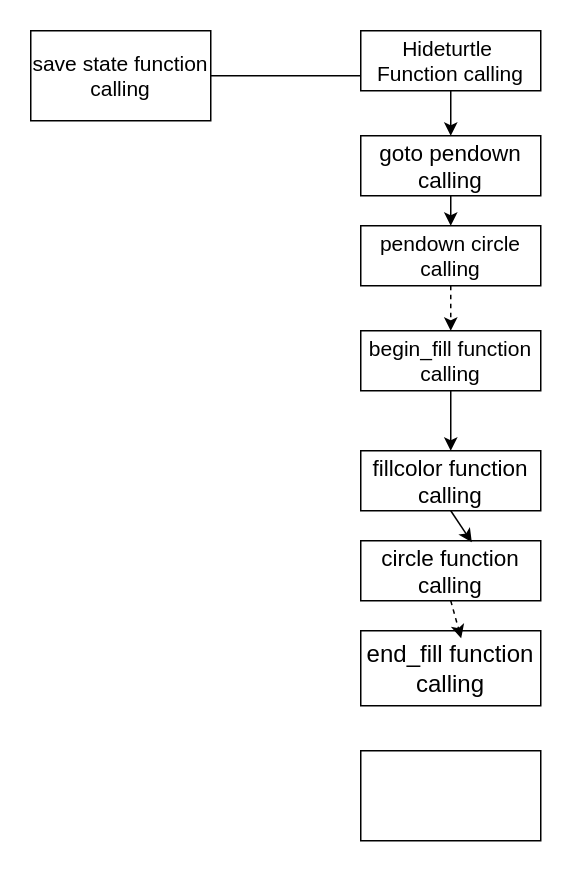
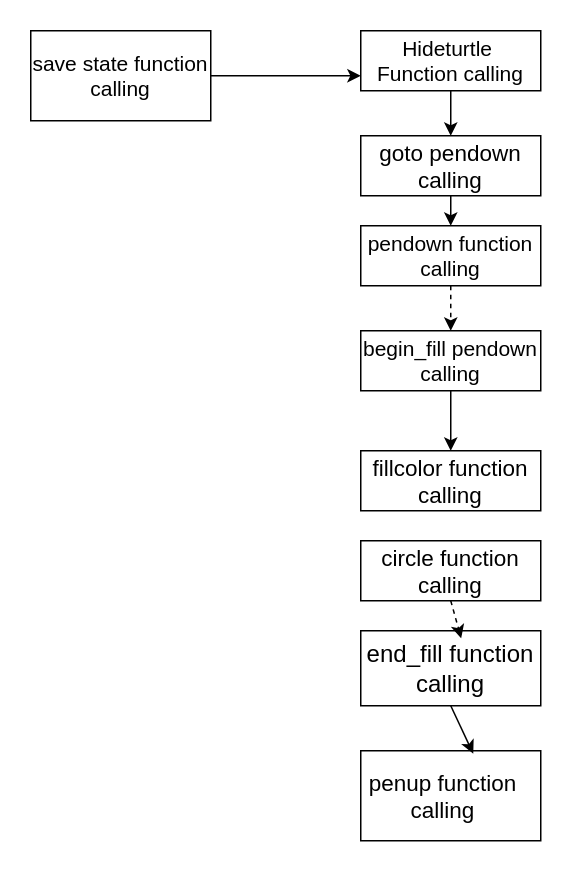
(353, 76) -> (349, 76)
(451, 256) -> (451, 256)
(451, 361) -> (451, 361)
(459, 523) -> none
none -> (460, 725)
none -> (443, 796)
